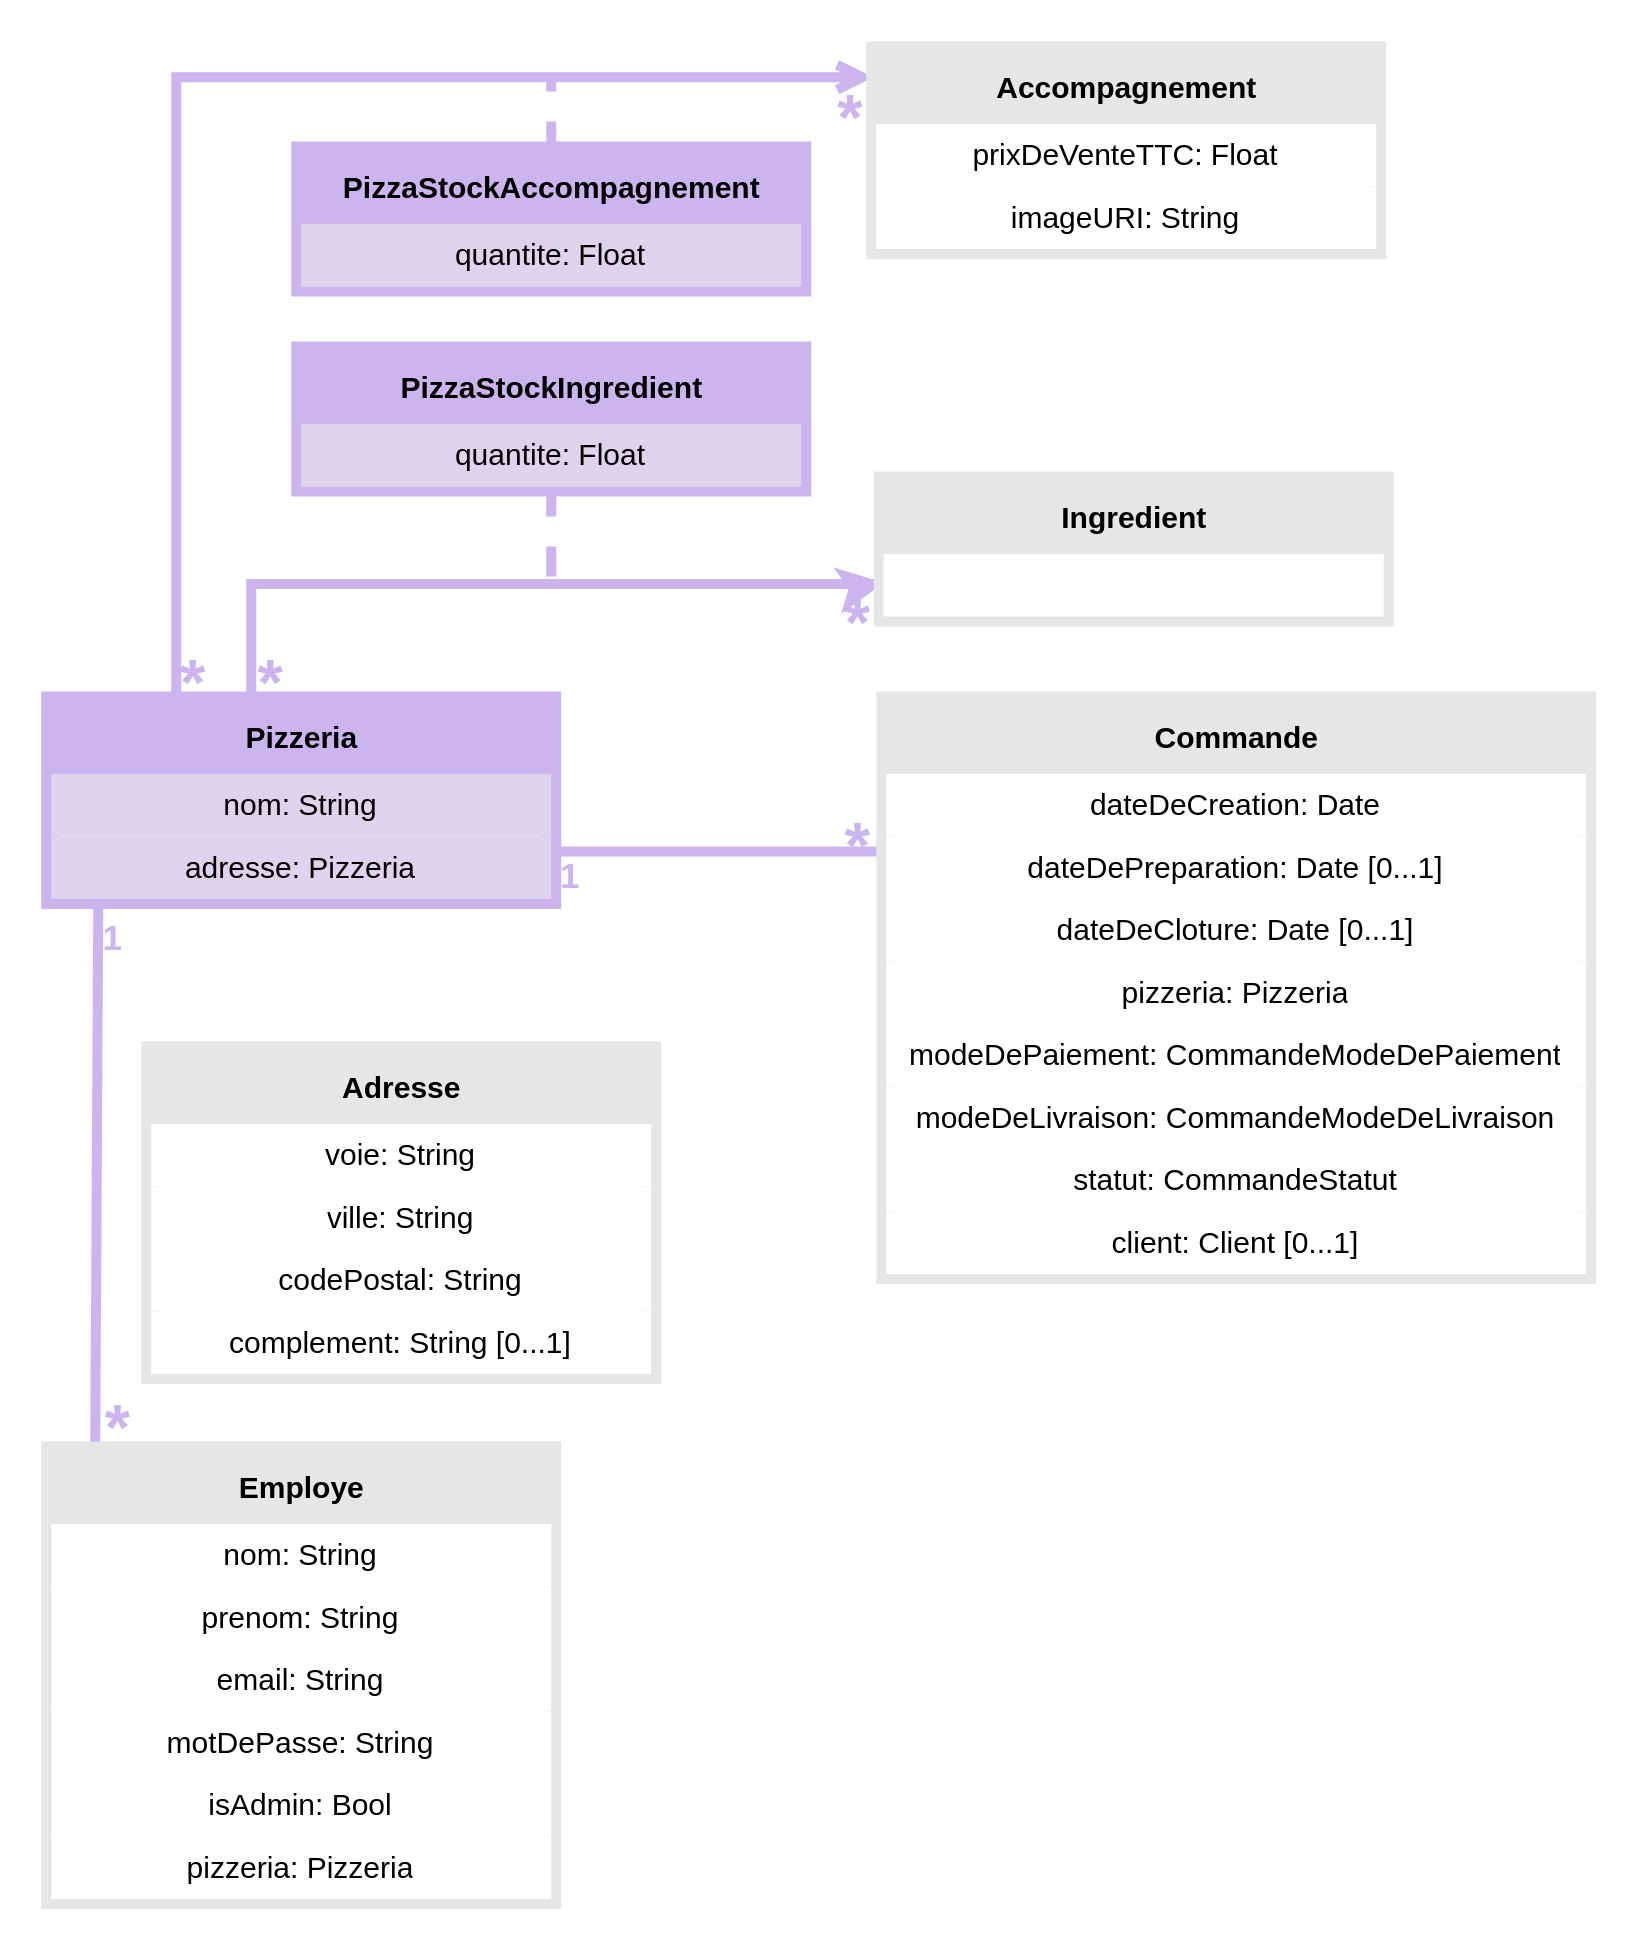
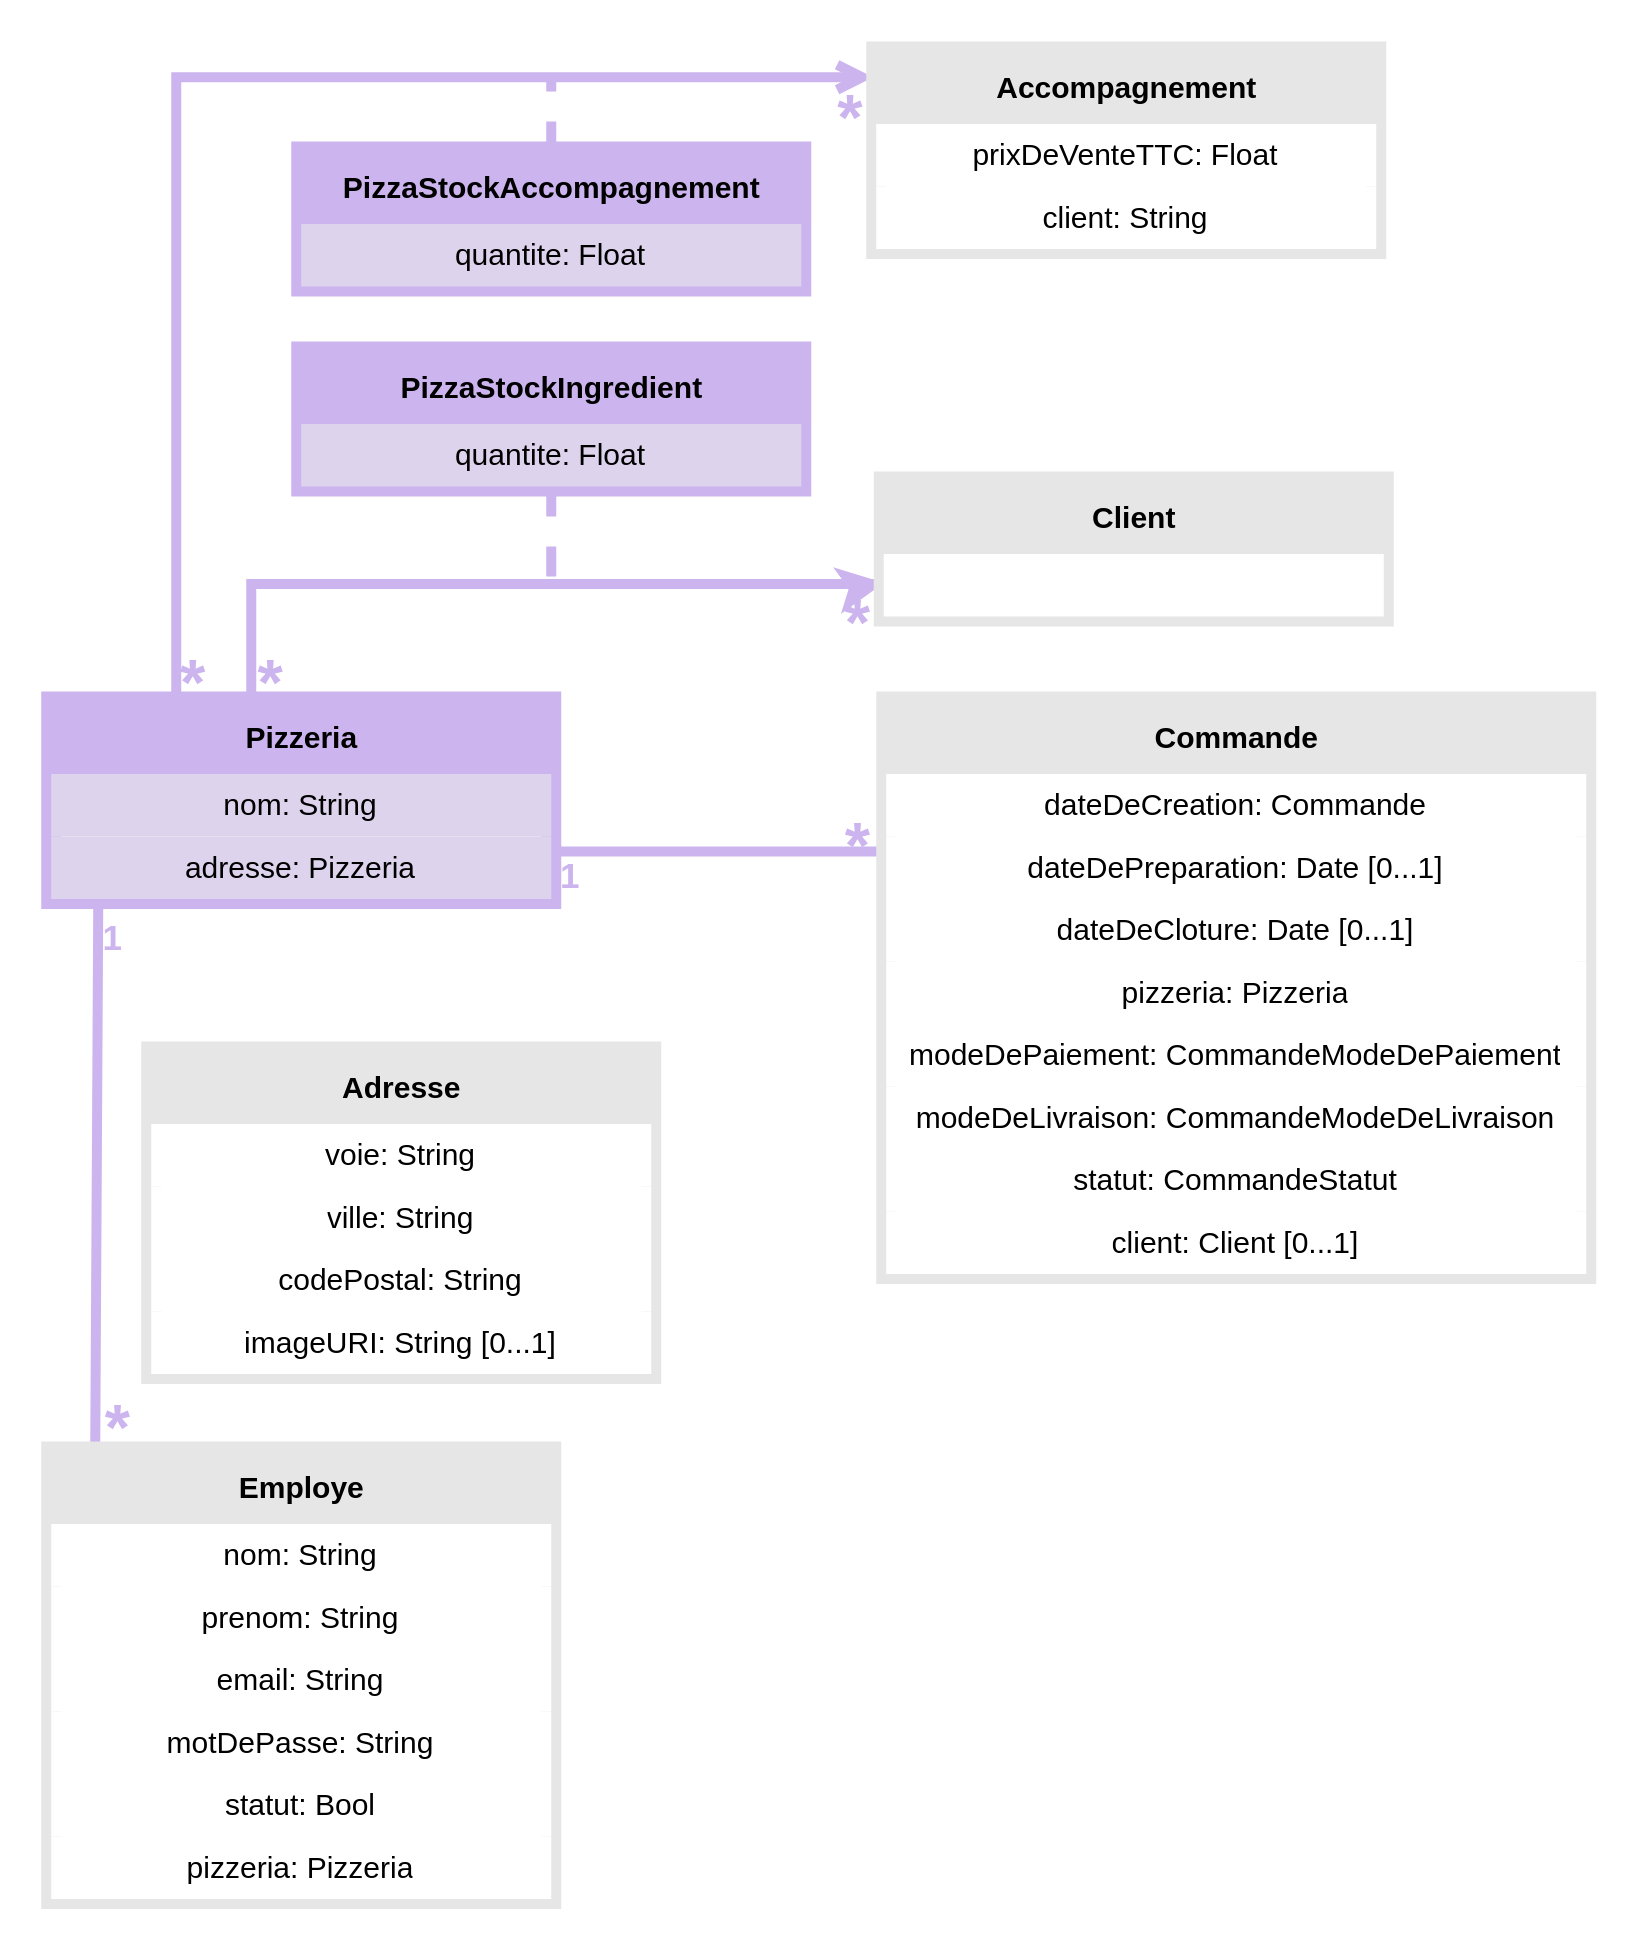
(1126, 219) -> (1126, 219)
(1135, 519) -> (1135, 519)
(1236, 806) -> (1236, 806)
(401, 1344) -> (401, 1344)
(301, 1806) -> (301, 1806)
